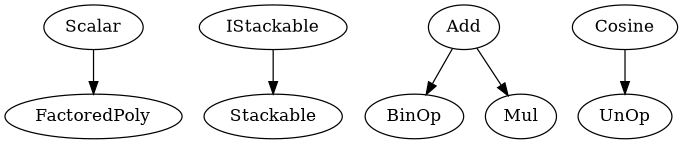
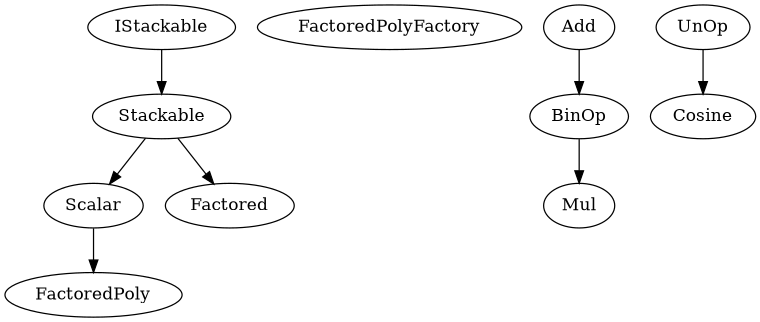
none -> (390, 27)
(625, 66) -> (703, 66)
(489, 67) -> (579, 155)
none -> (131, 156)
none -> (230, 206)
